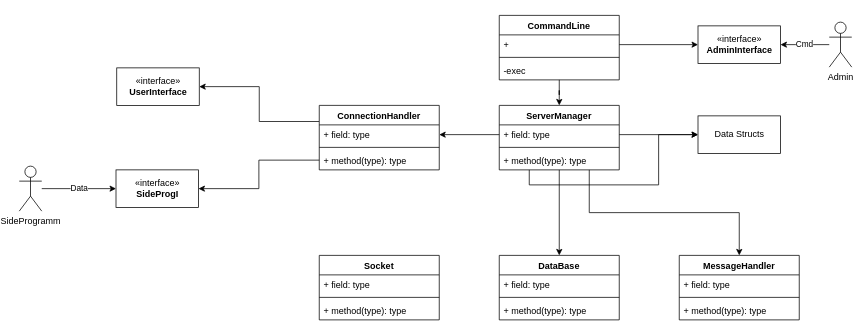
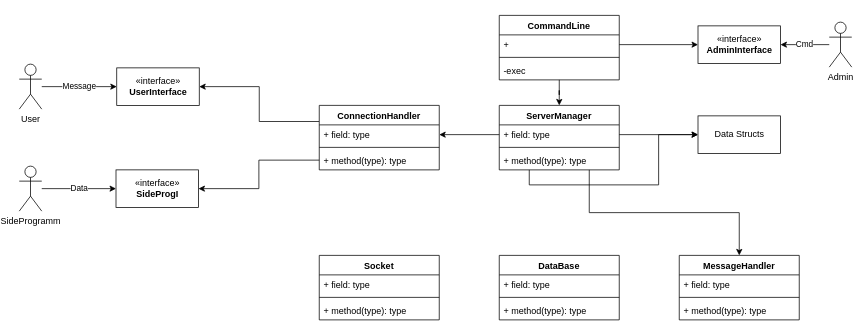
none -> (30, 87)
none -> (77, 87)
(559, 210) -> none
